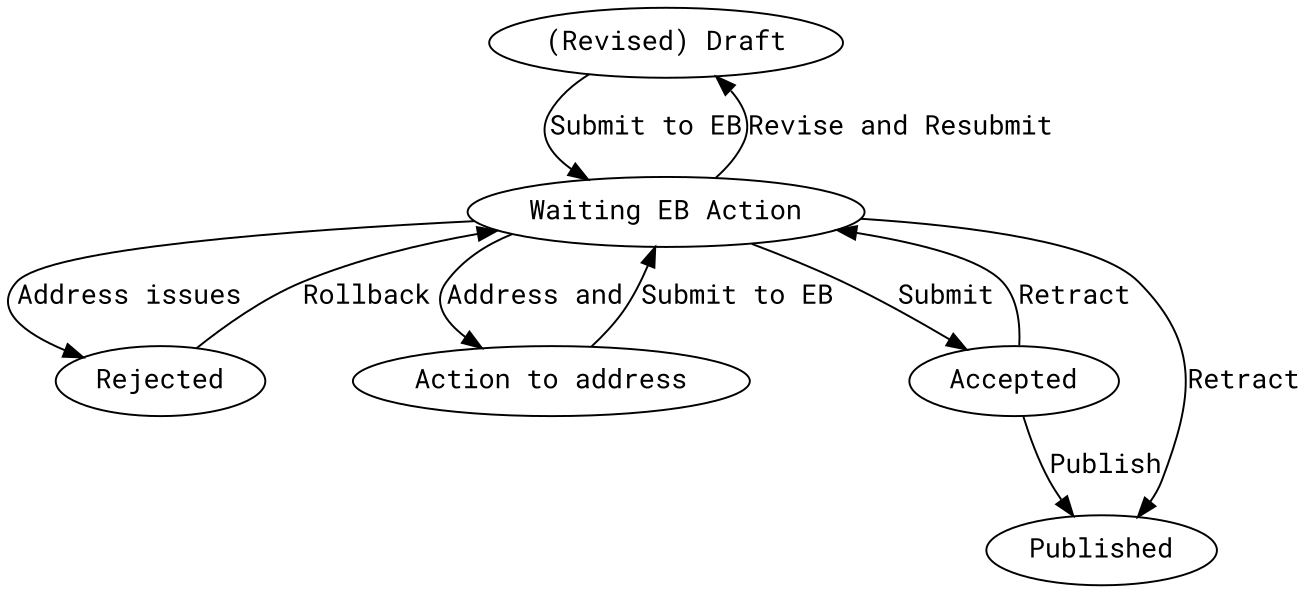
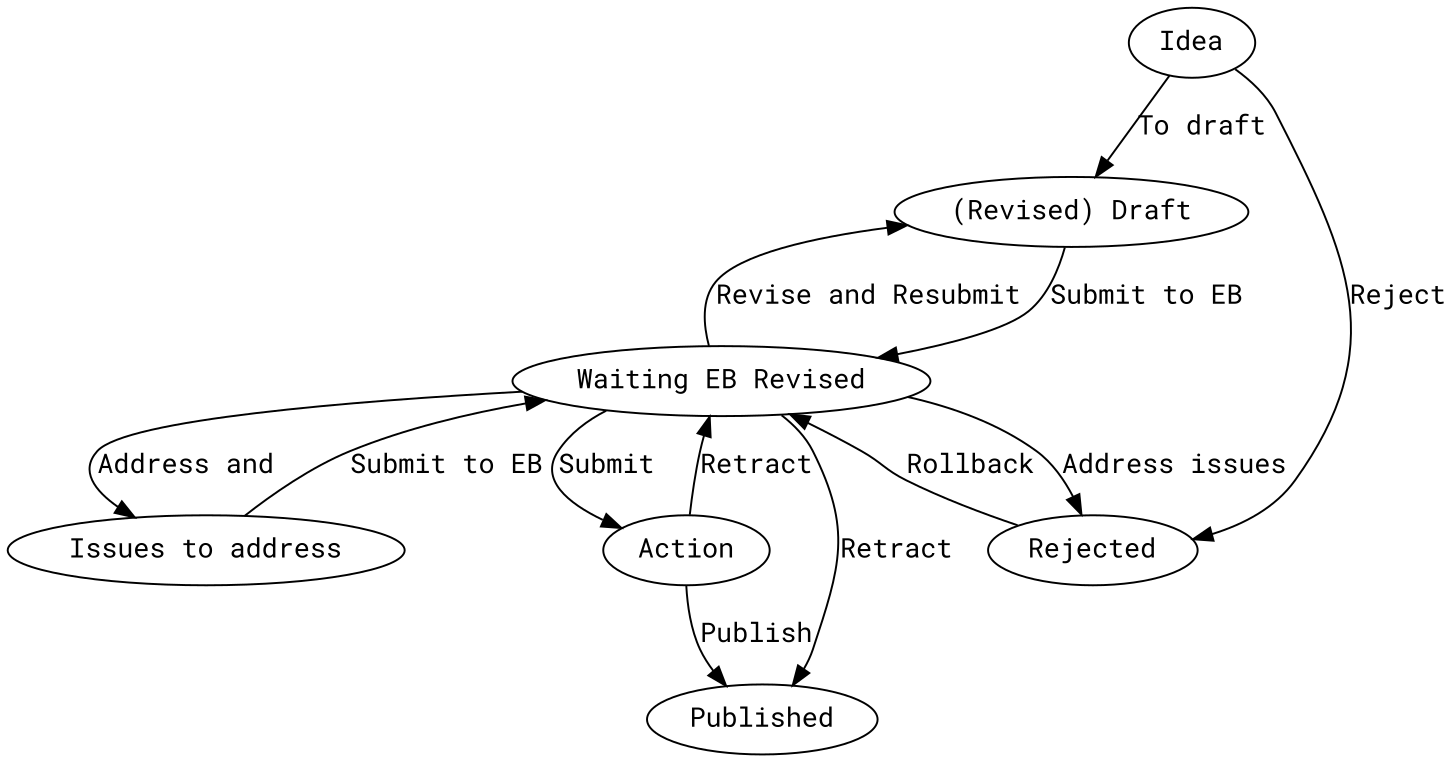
none -> (1192, 43)
(666, 212) -> (721, 381)
(551, 381) -> (206, 550)
(1014, 381) -> (686, 550)
